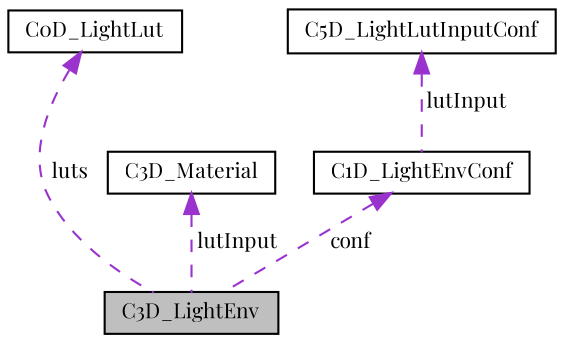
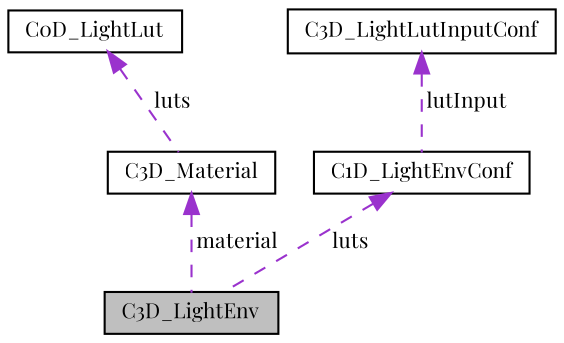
(422, 31) -> (422, 31)
(51, 201) -> (149, 111)
(235, 243) -> (235, 243)
(348, 243) -> (348, 243)
